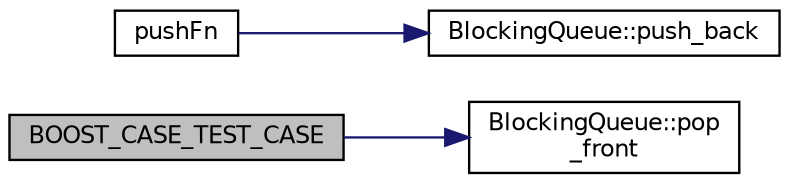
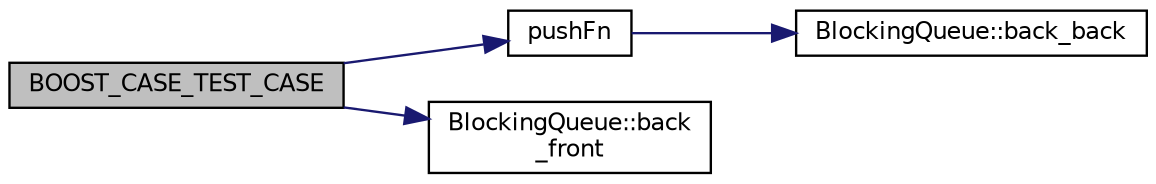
(604, 33) -> (971, 33)
none -> (414, 54)
(604, 137) -> (570, 137)
